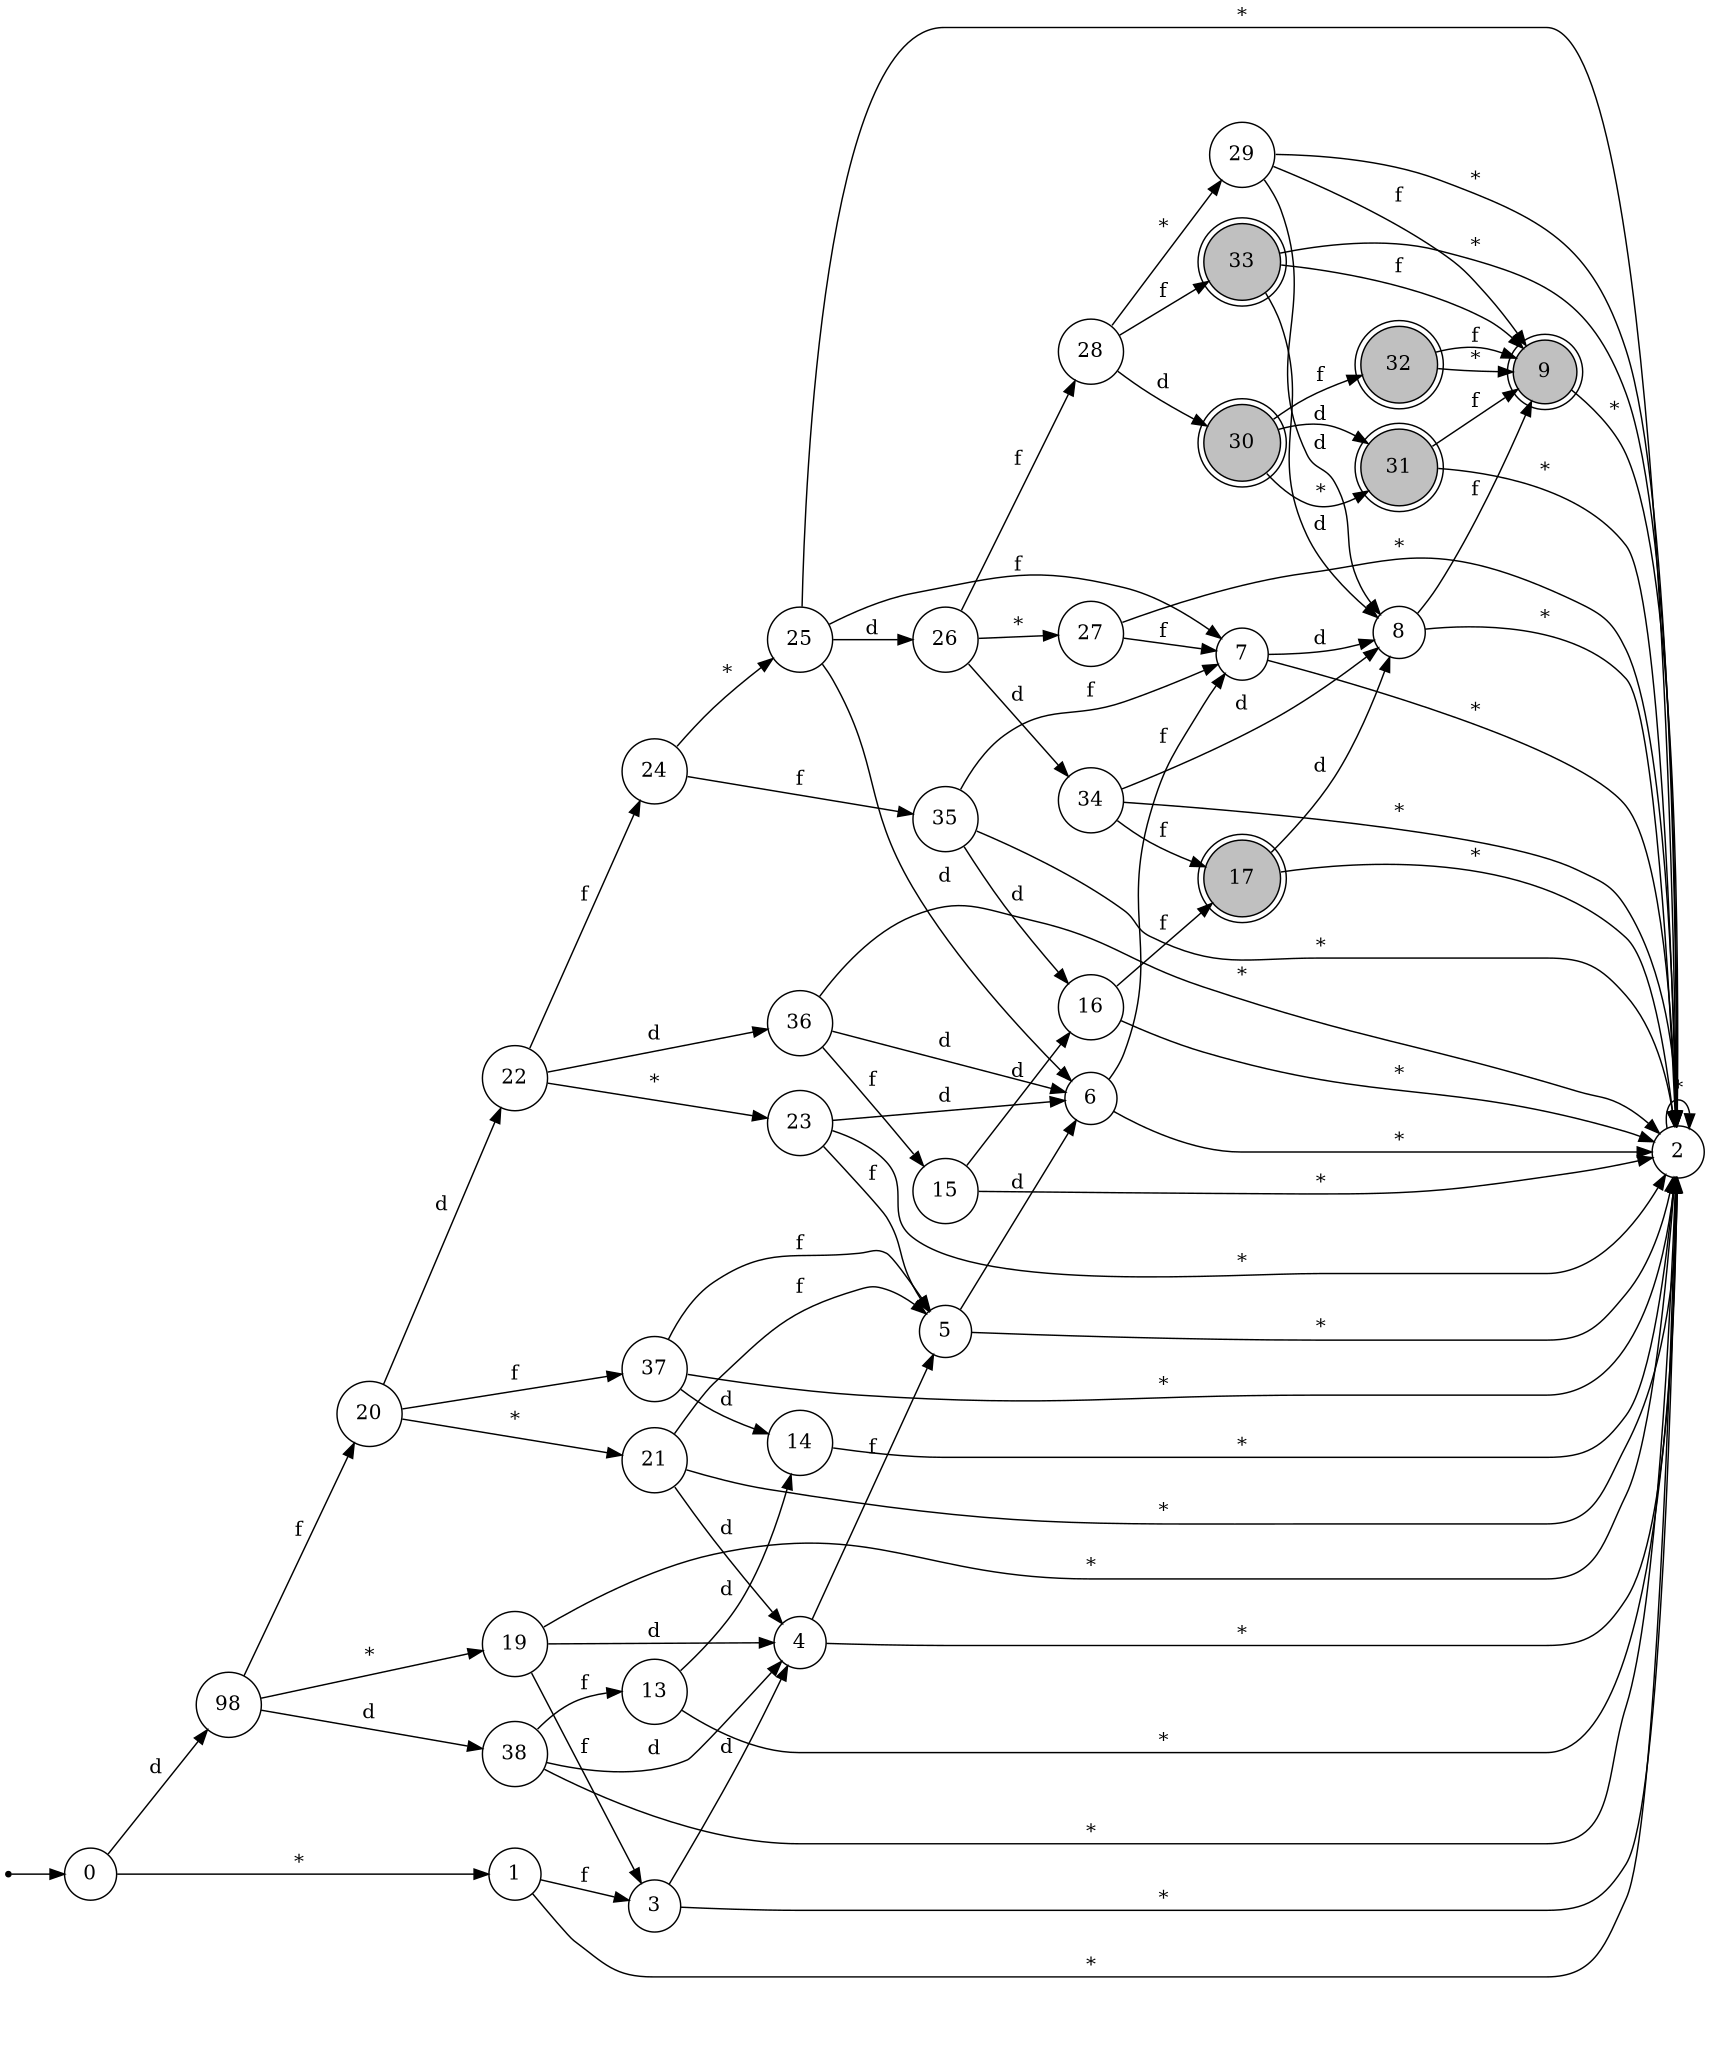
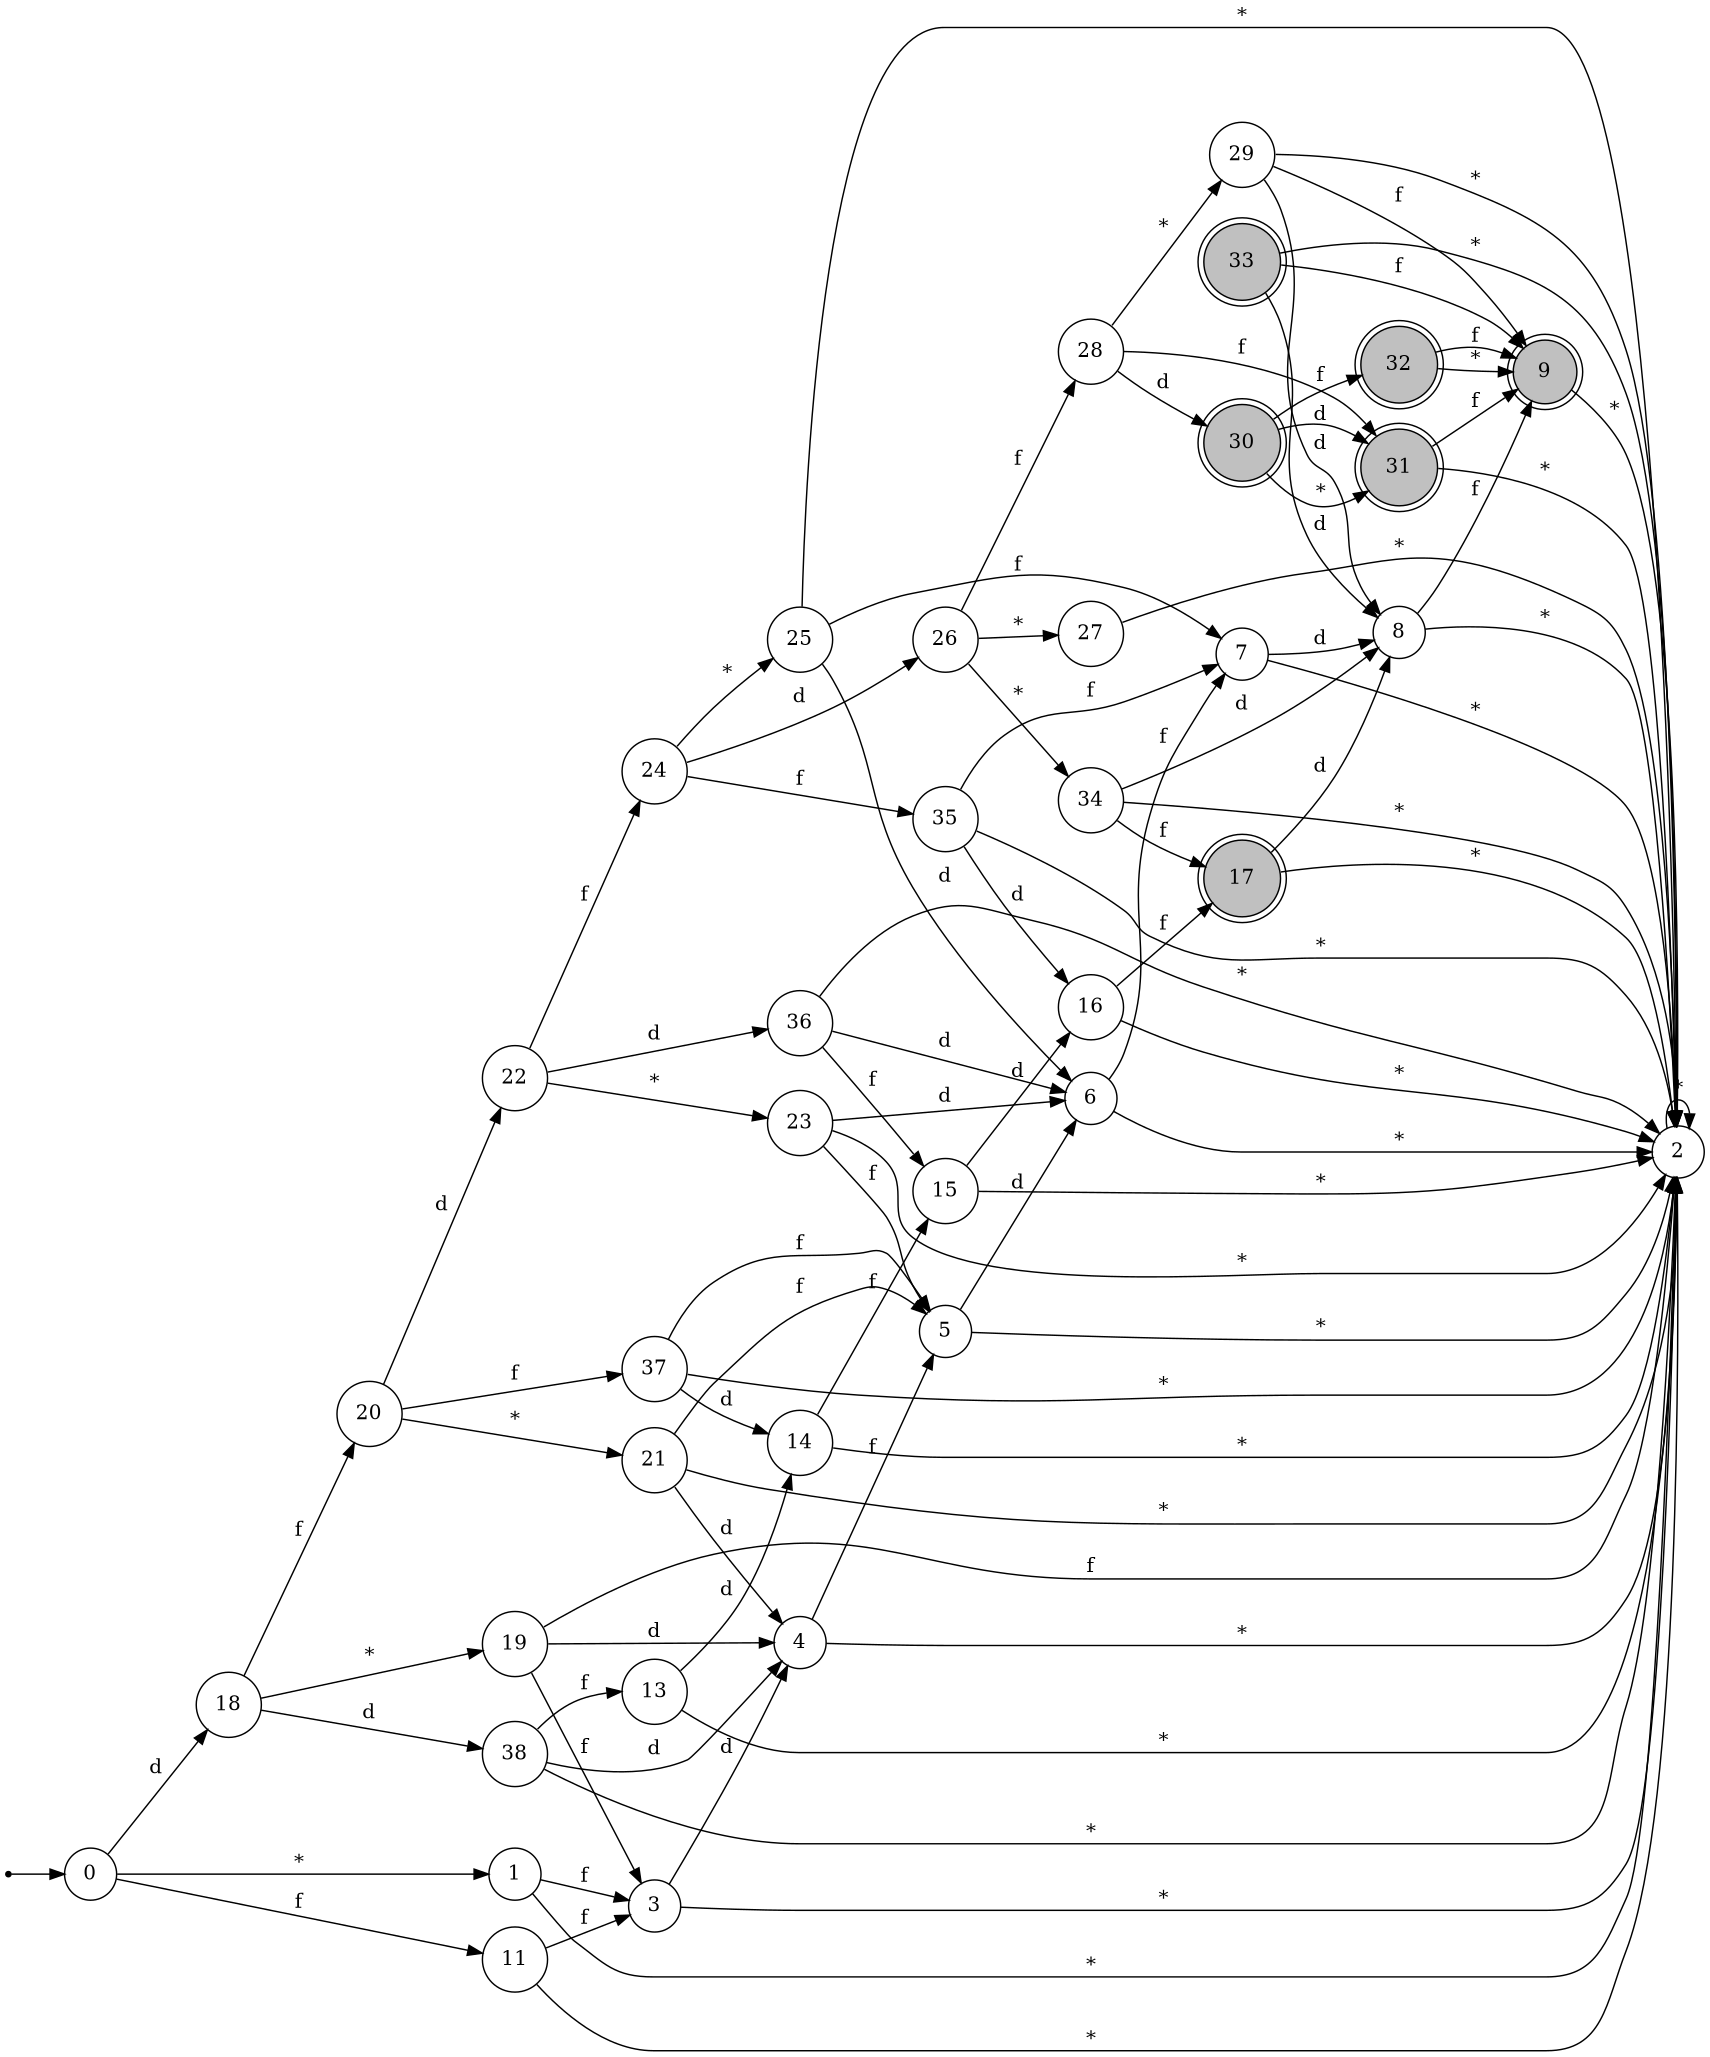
(1158, 312) -> (1252, 367)
(866, 640) -> (800, 722)
(1163, 643) -> none
(1018, 695) -> (1018, 695)
none -> (869, 1323)
(1091, 1567) -> (1091, 1567)
(229, 1705) -> (229, 1705)
none -> (515, 1960)
